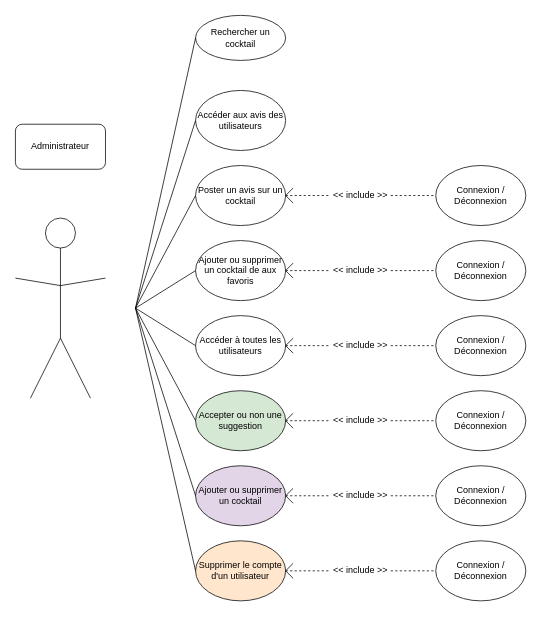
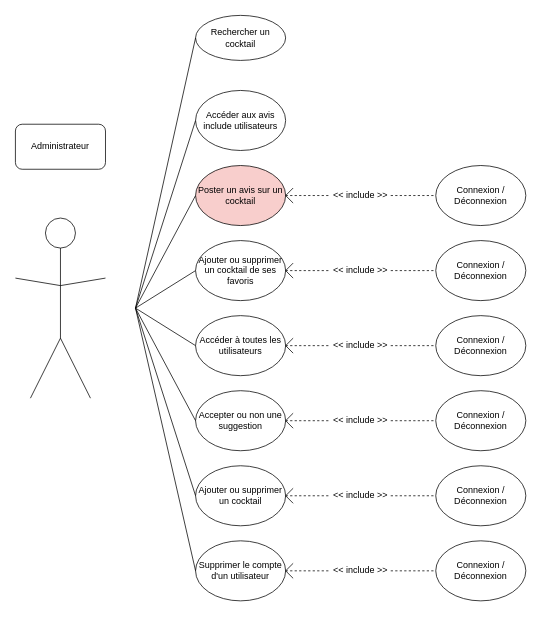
(240, 120) -> (240, 120)
(240, 195) -> (240, 195)
(240, 270) -> (240, 270)
(240, 420) -> (240, 420)
(240, 495) -> (240, 495)
(240, 570) -> (240, 570)
